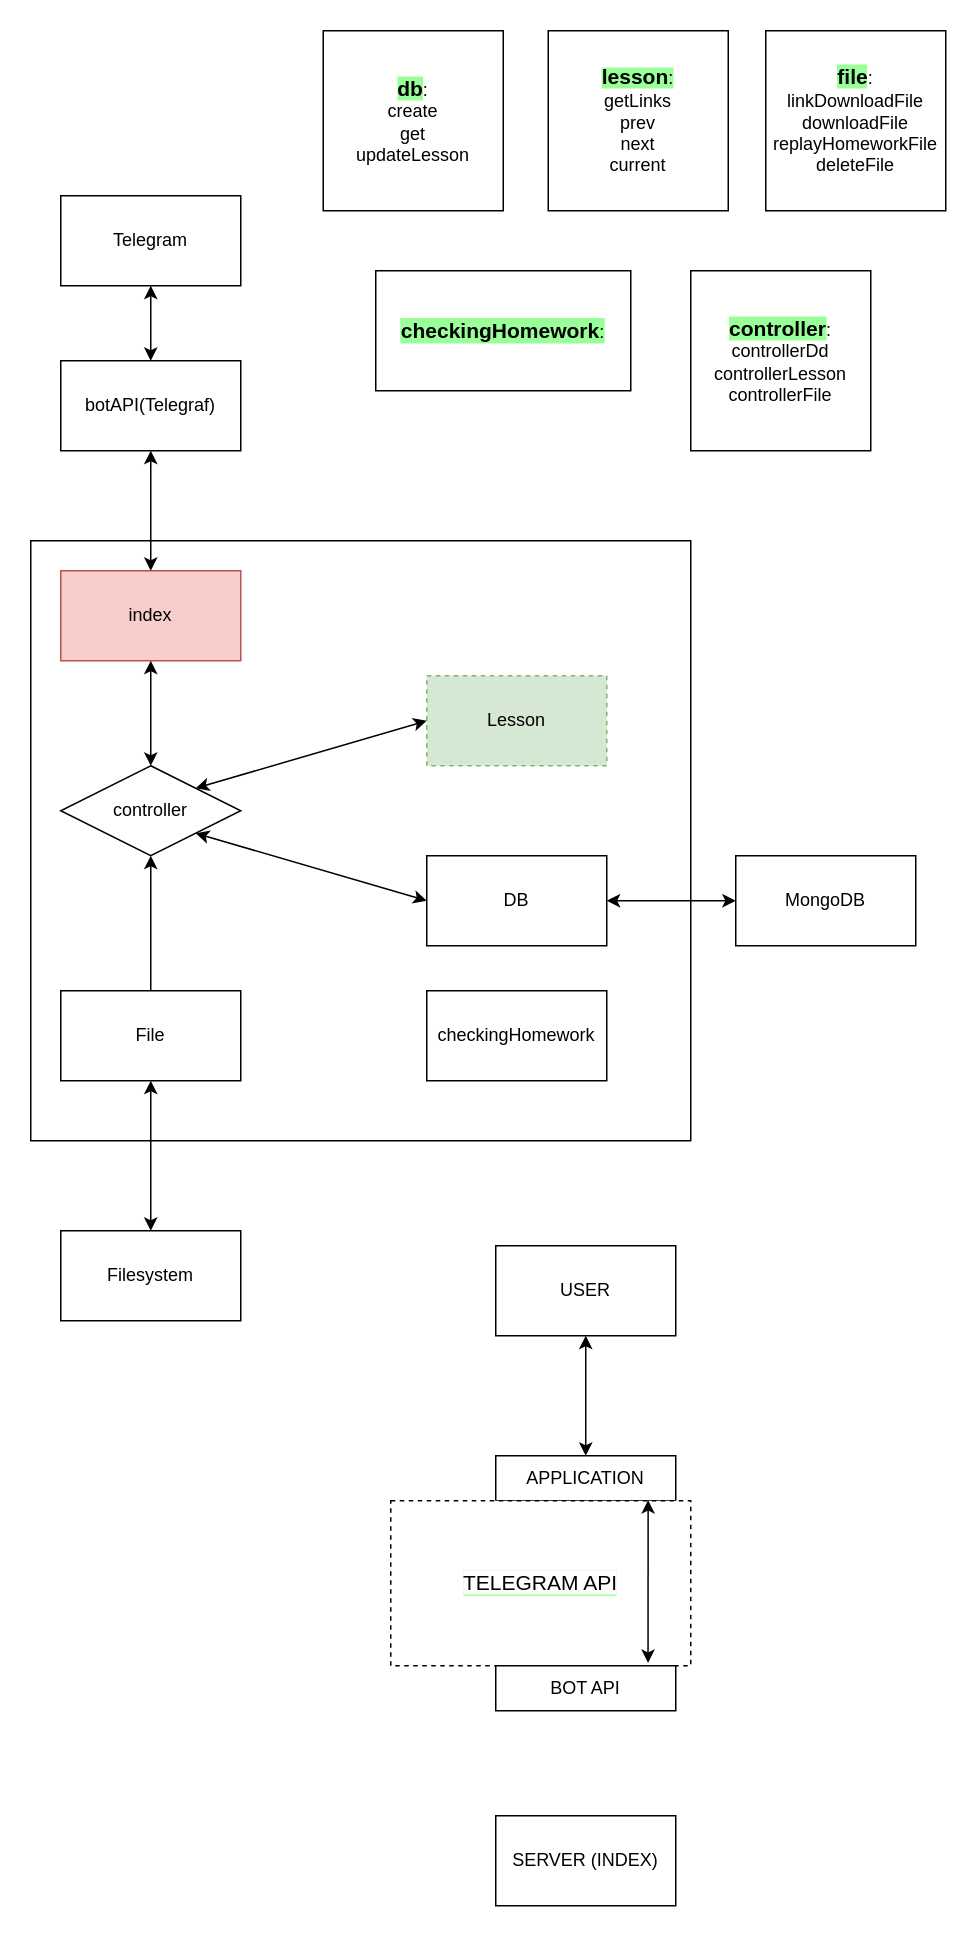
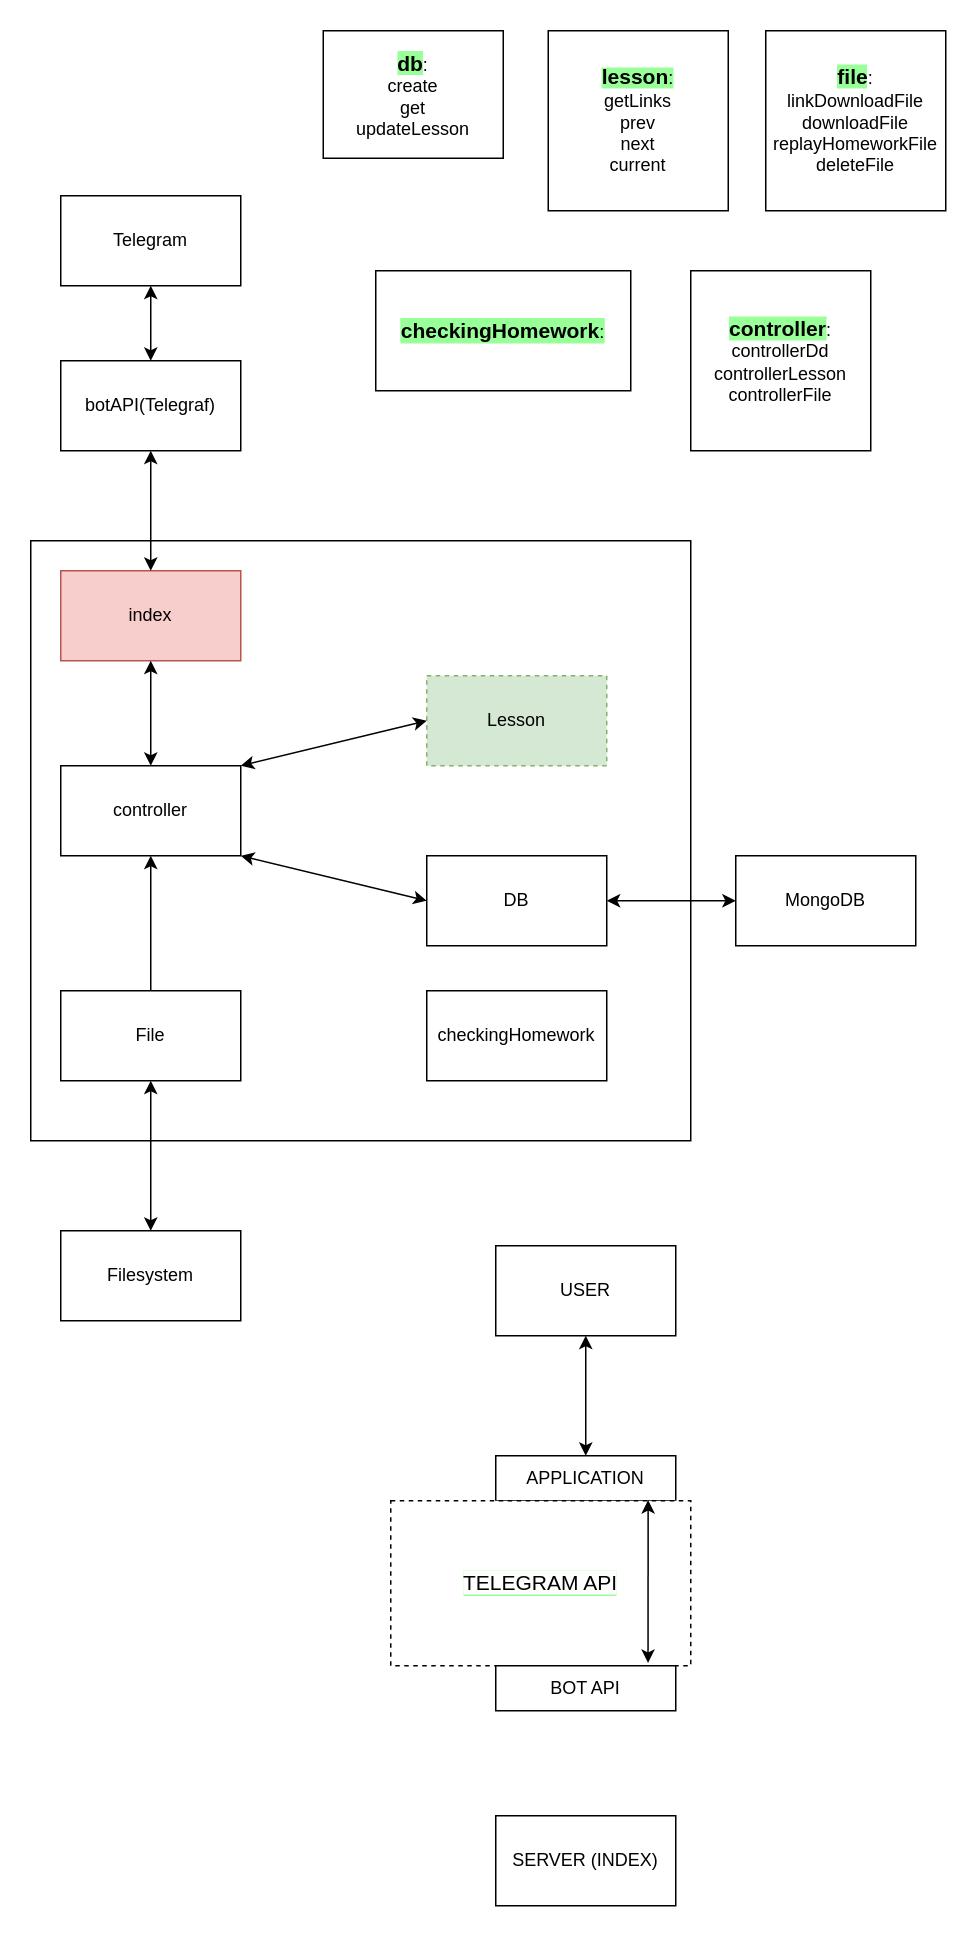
(413, 121) -> (413, 95)
(151, 811) -> (151, 811)
